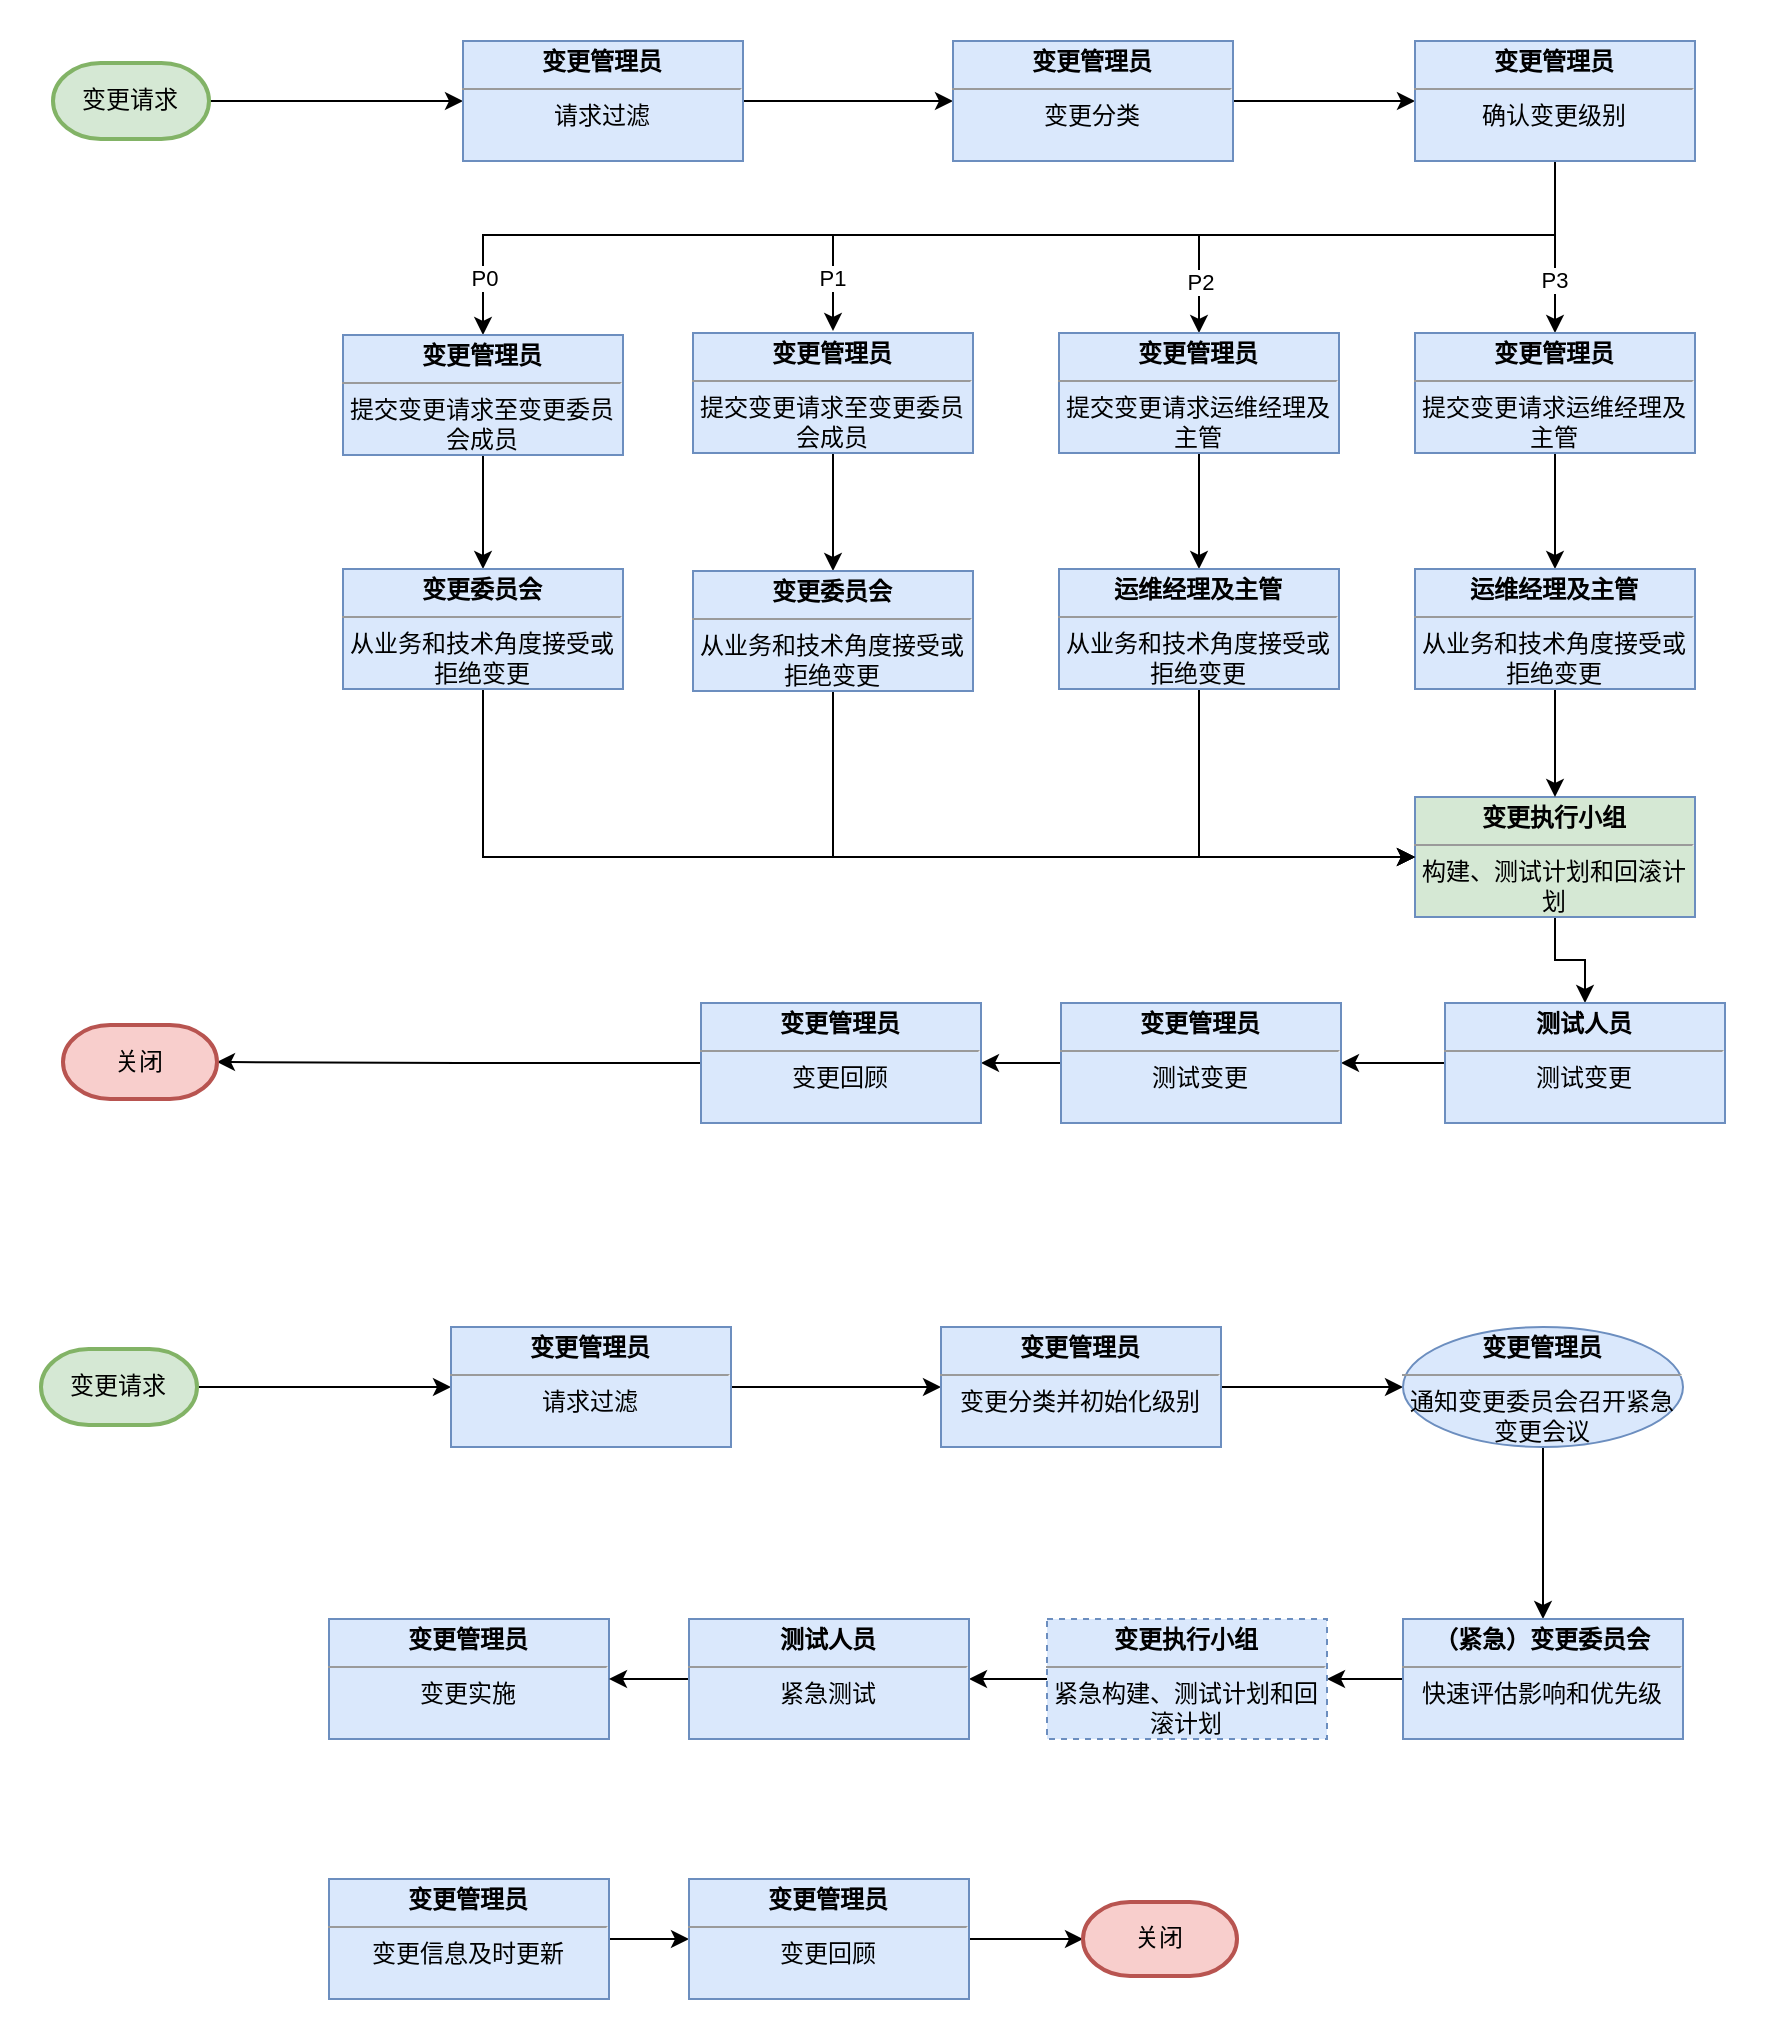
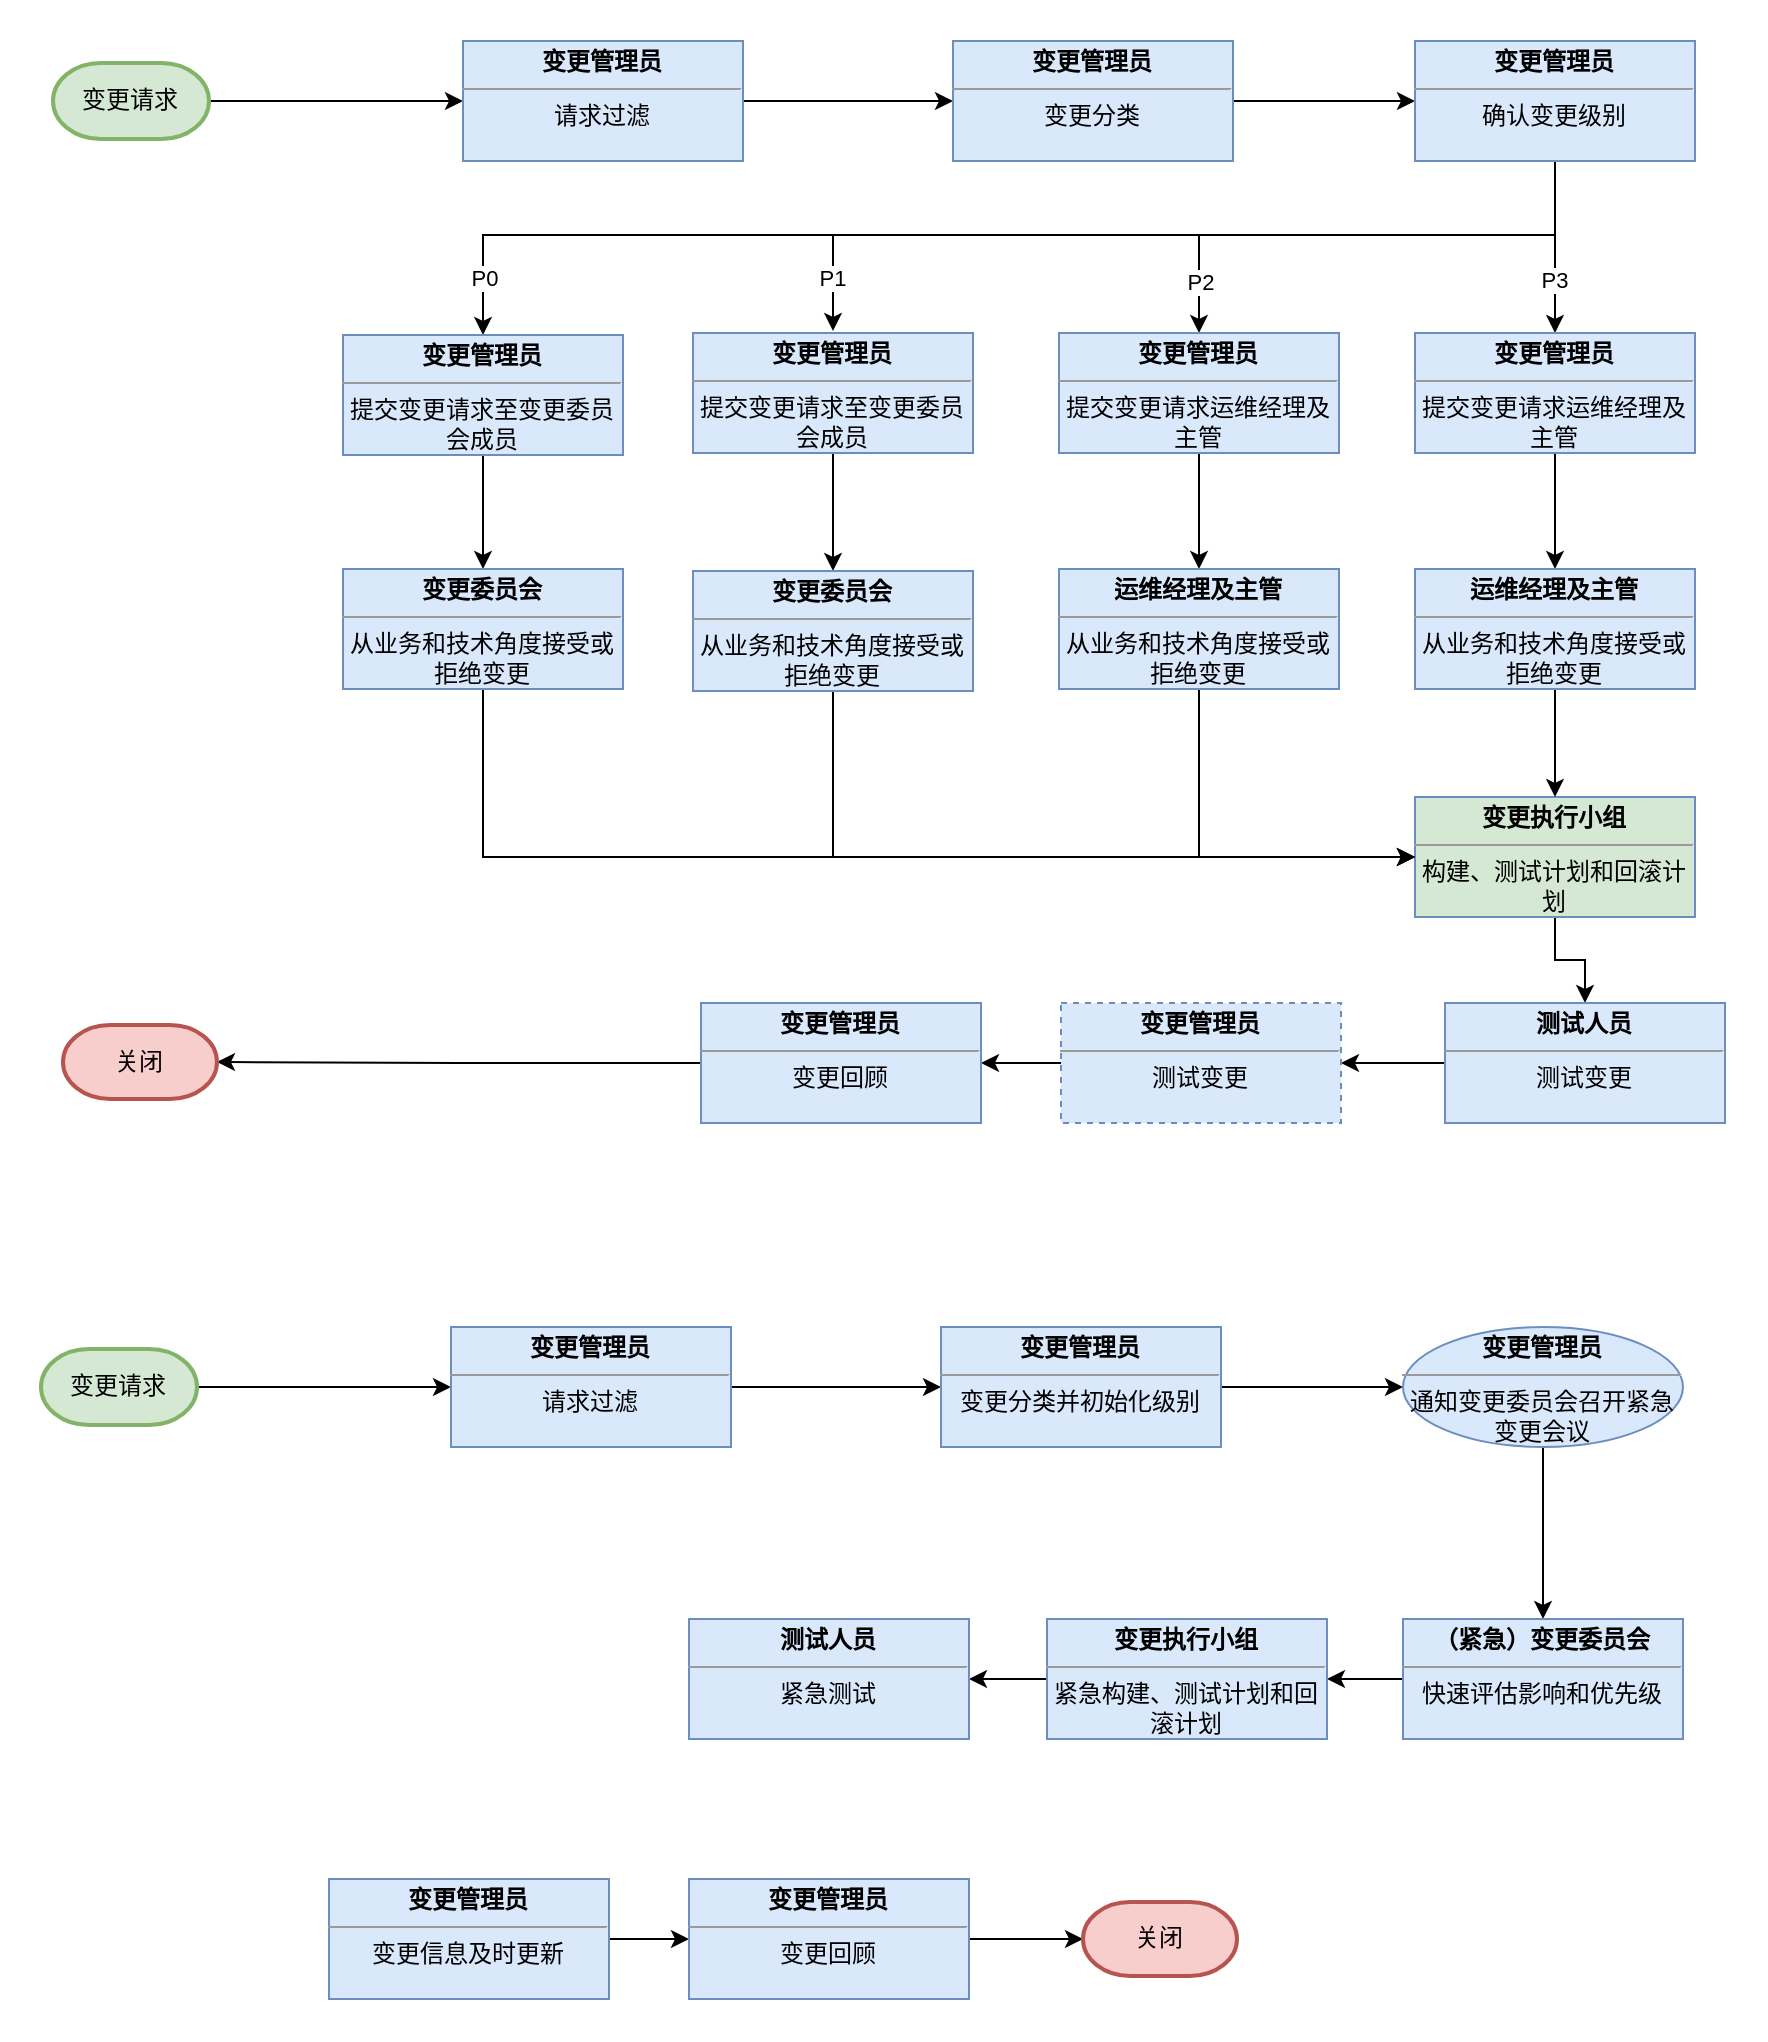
(1201, 1063) -> (1201, 1063)
(469, 1679) -> none
(656, 1679) -> none
(1187, 1679) -> (1187, 1679)
